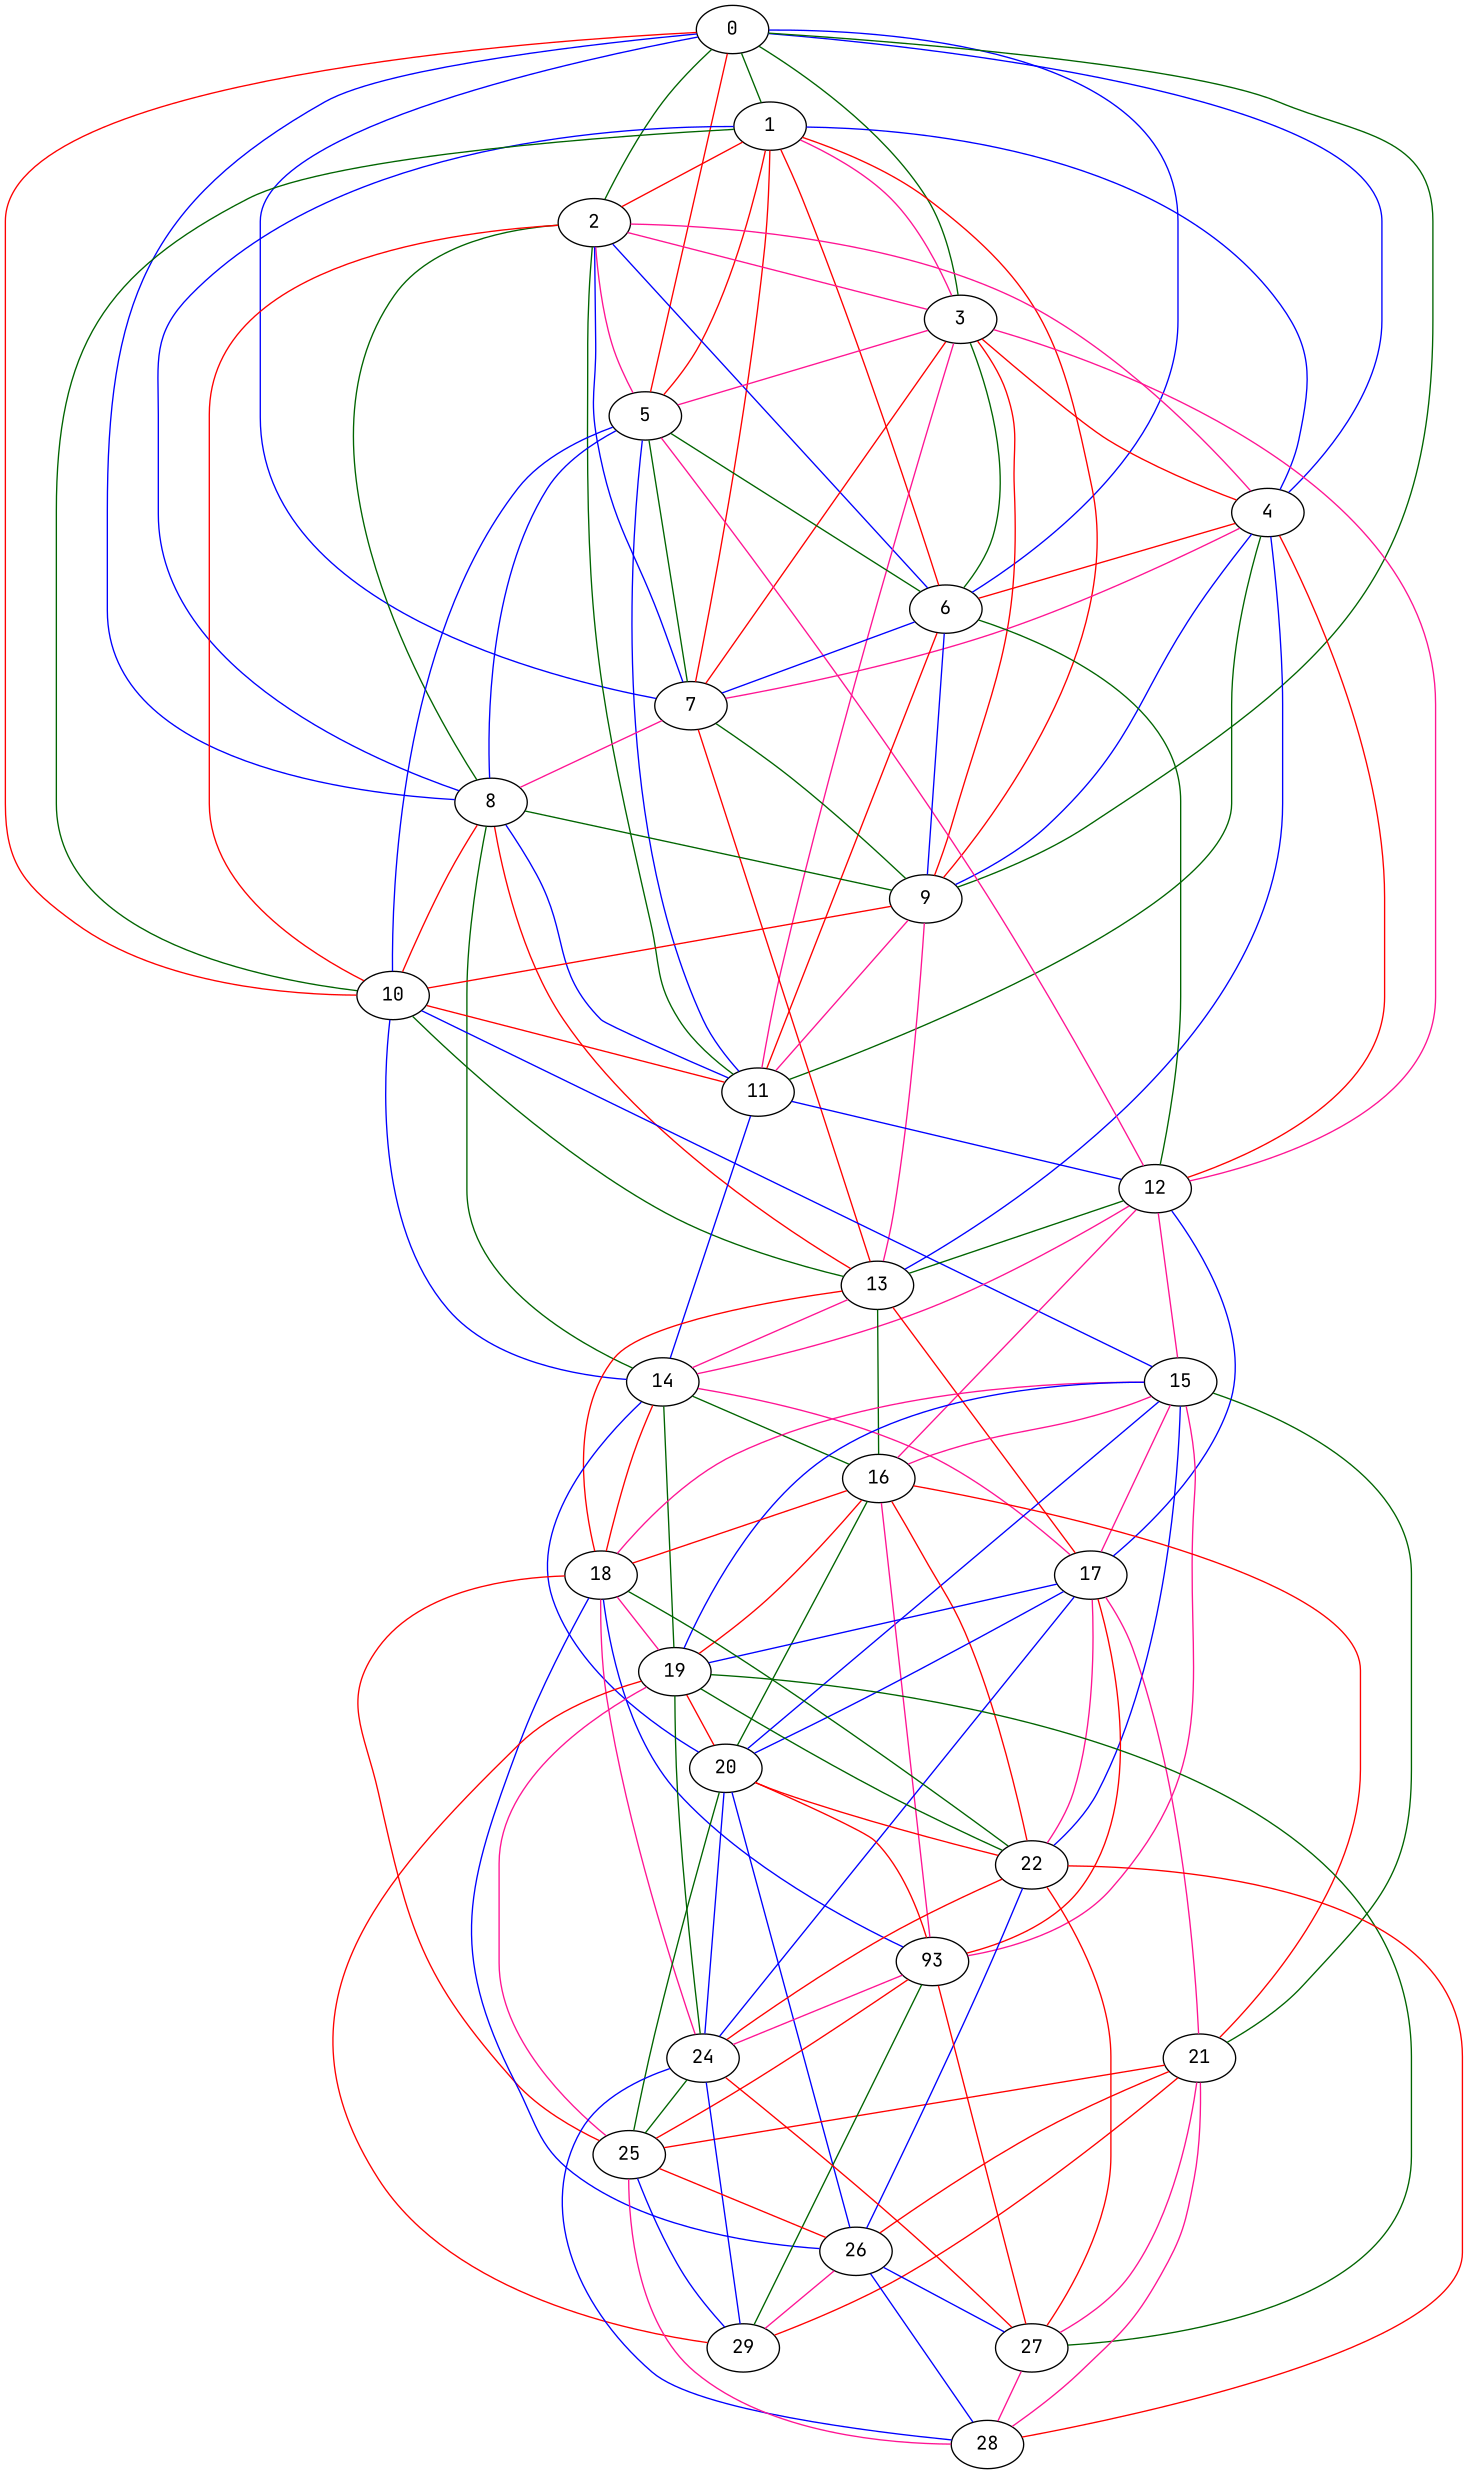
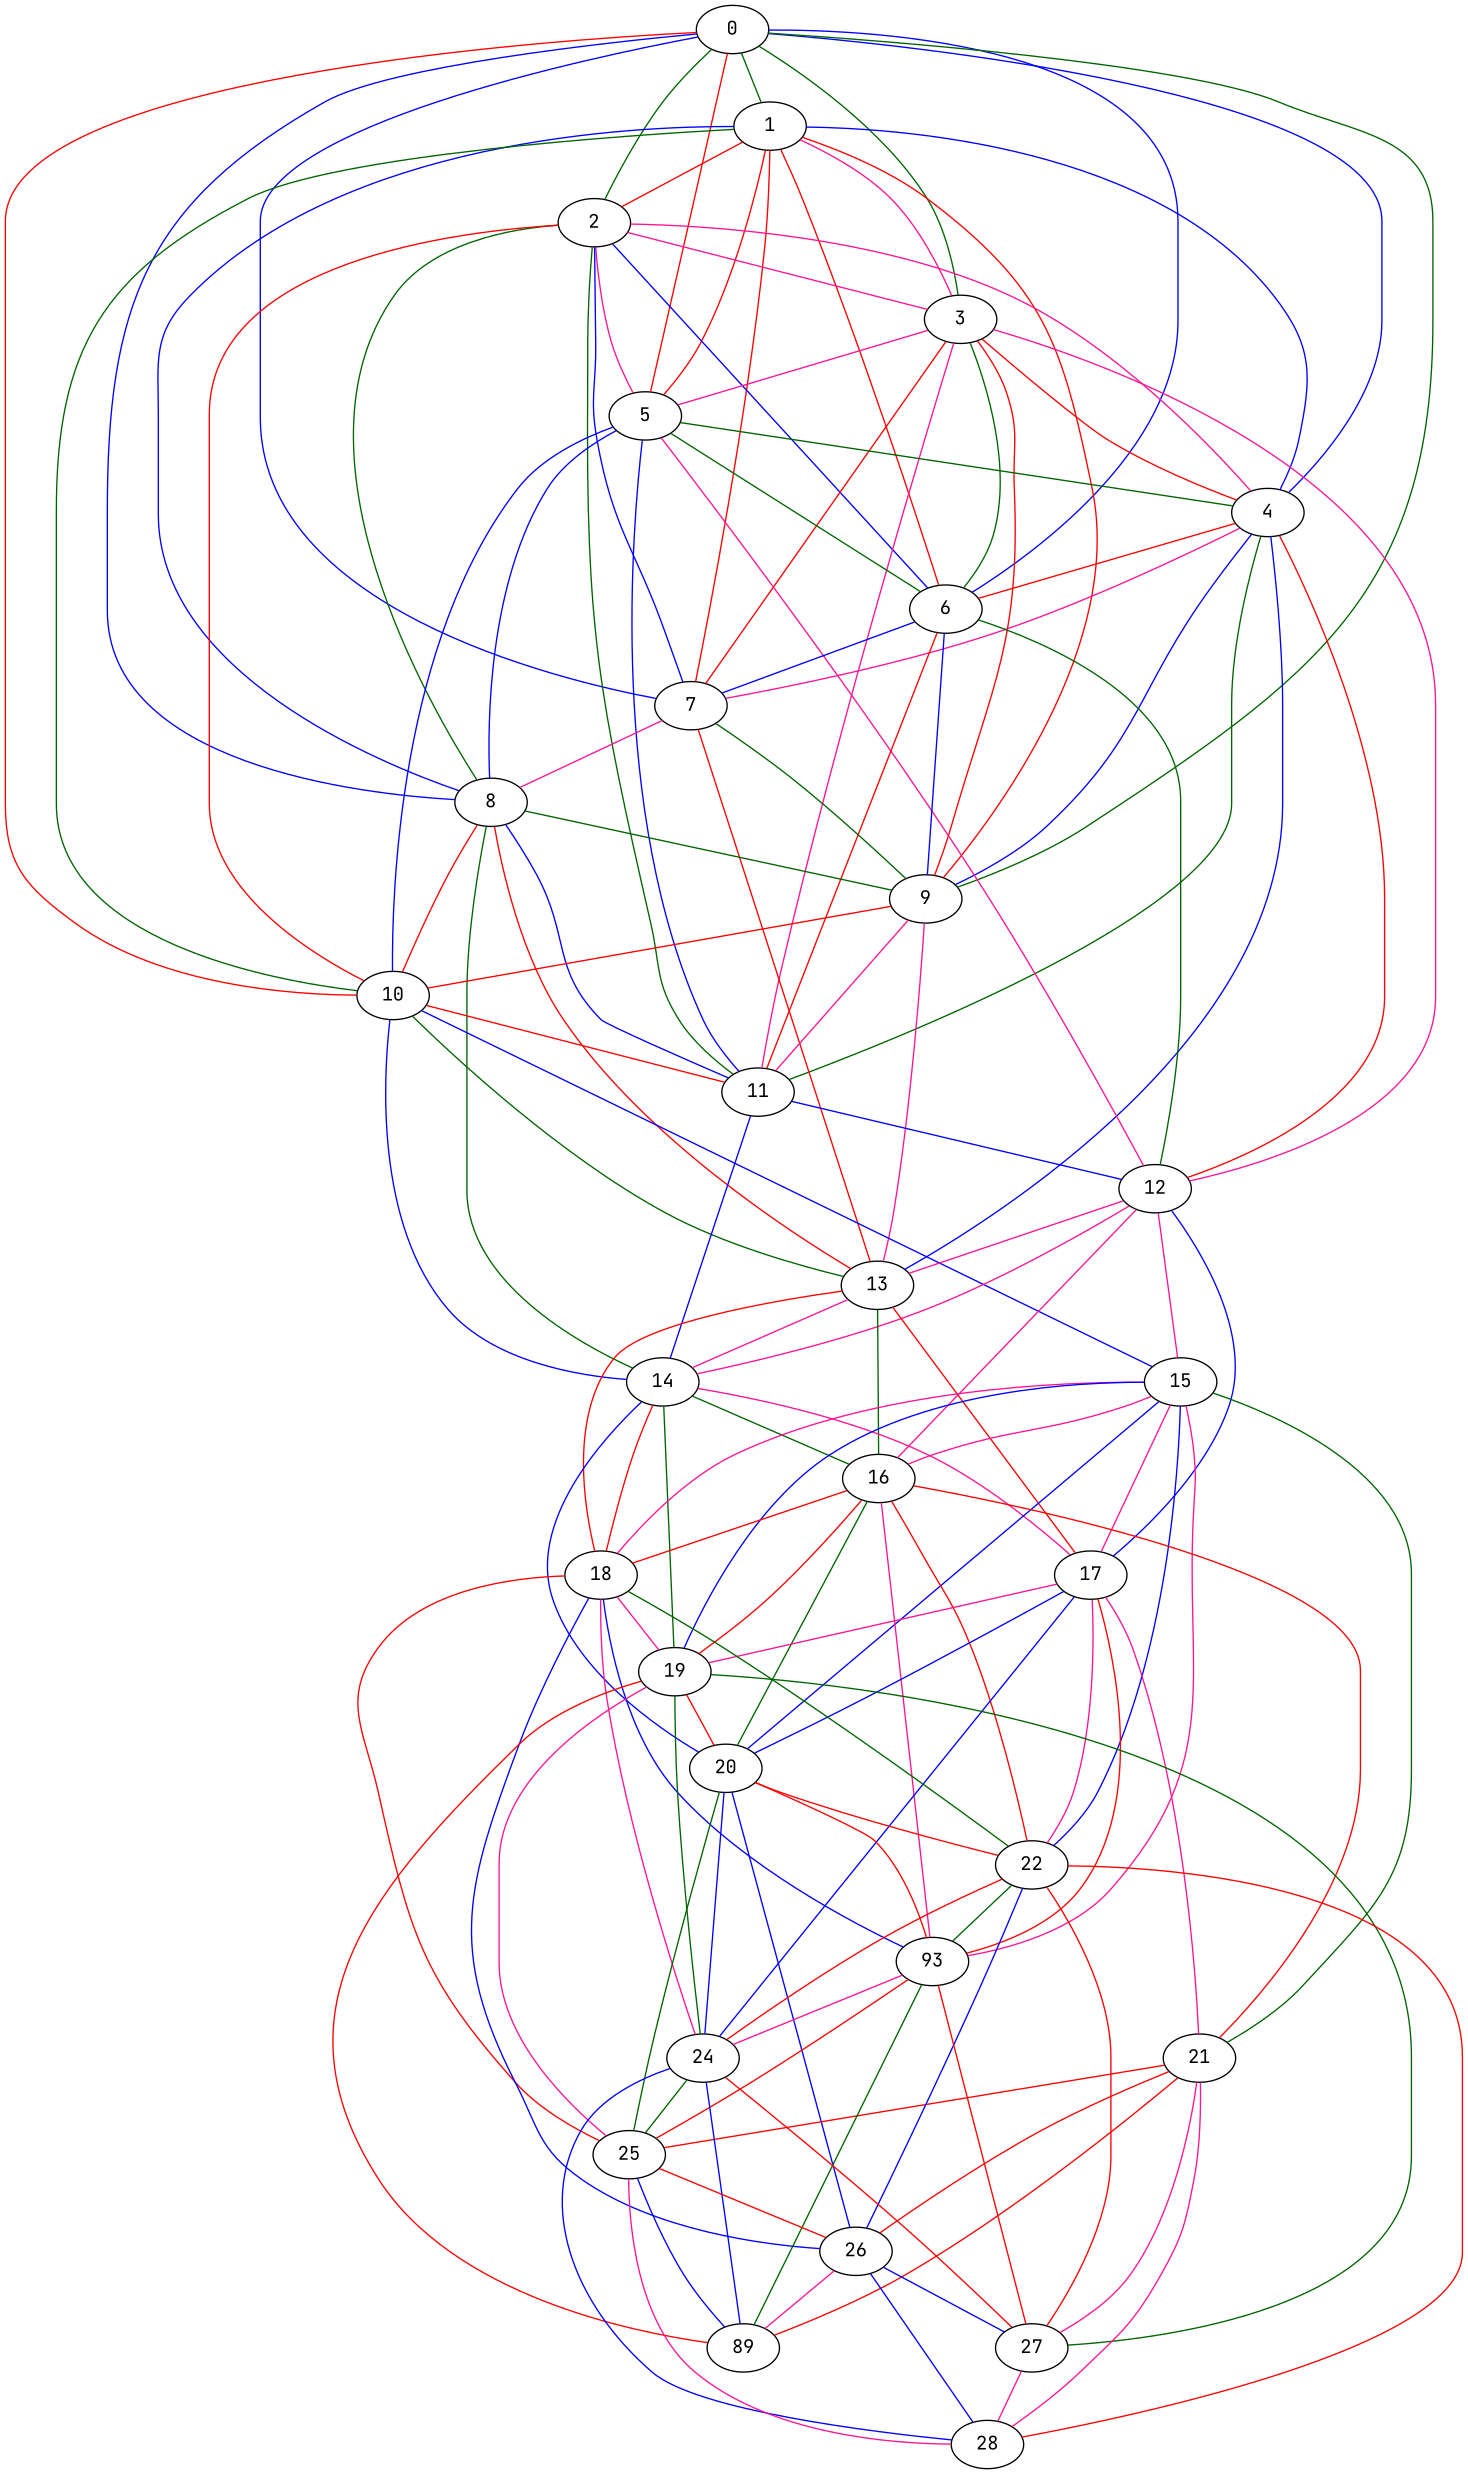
(668, 561) -> (957, 464)
(1016, 1237) -> (1016, 1237)
(883, 1623) -> (883, 1623)
(849, 1774) -> (982, 1913)
(743, 2348) -> (743, 2348)
